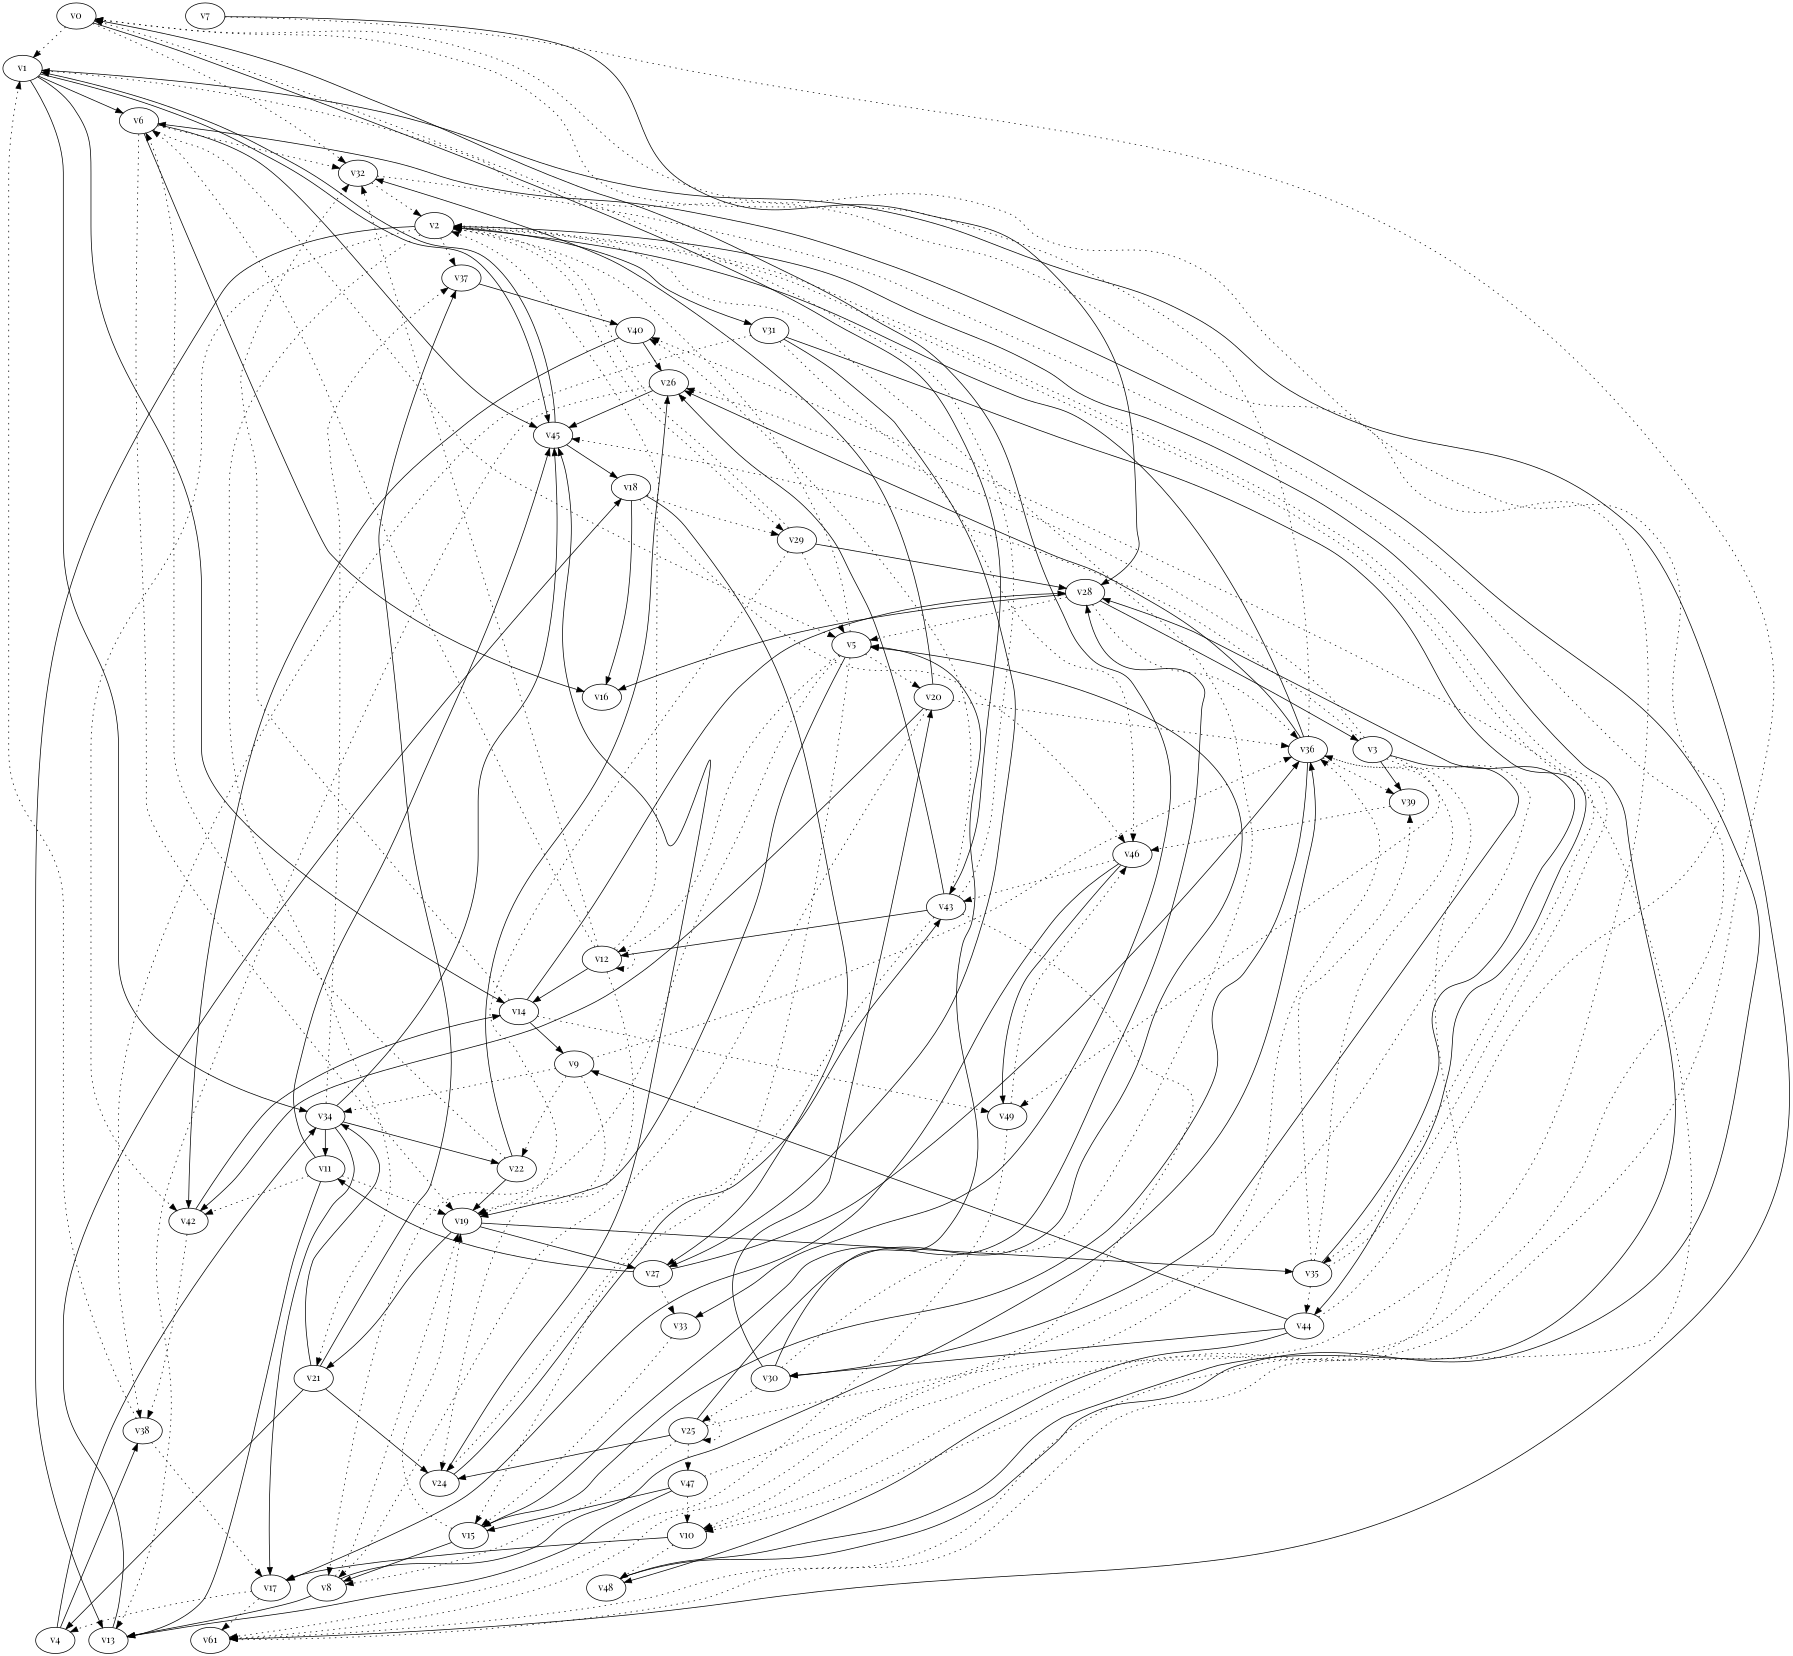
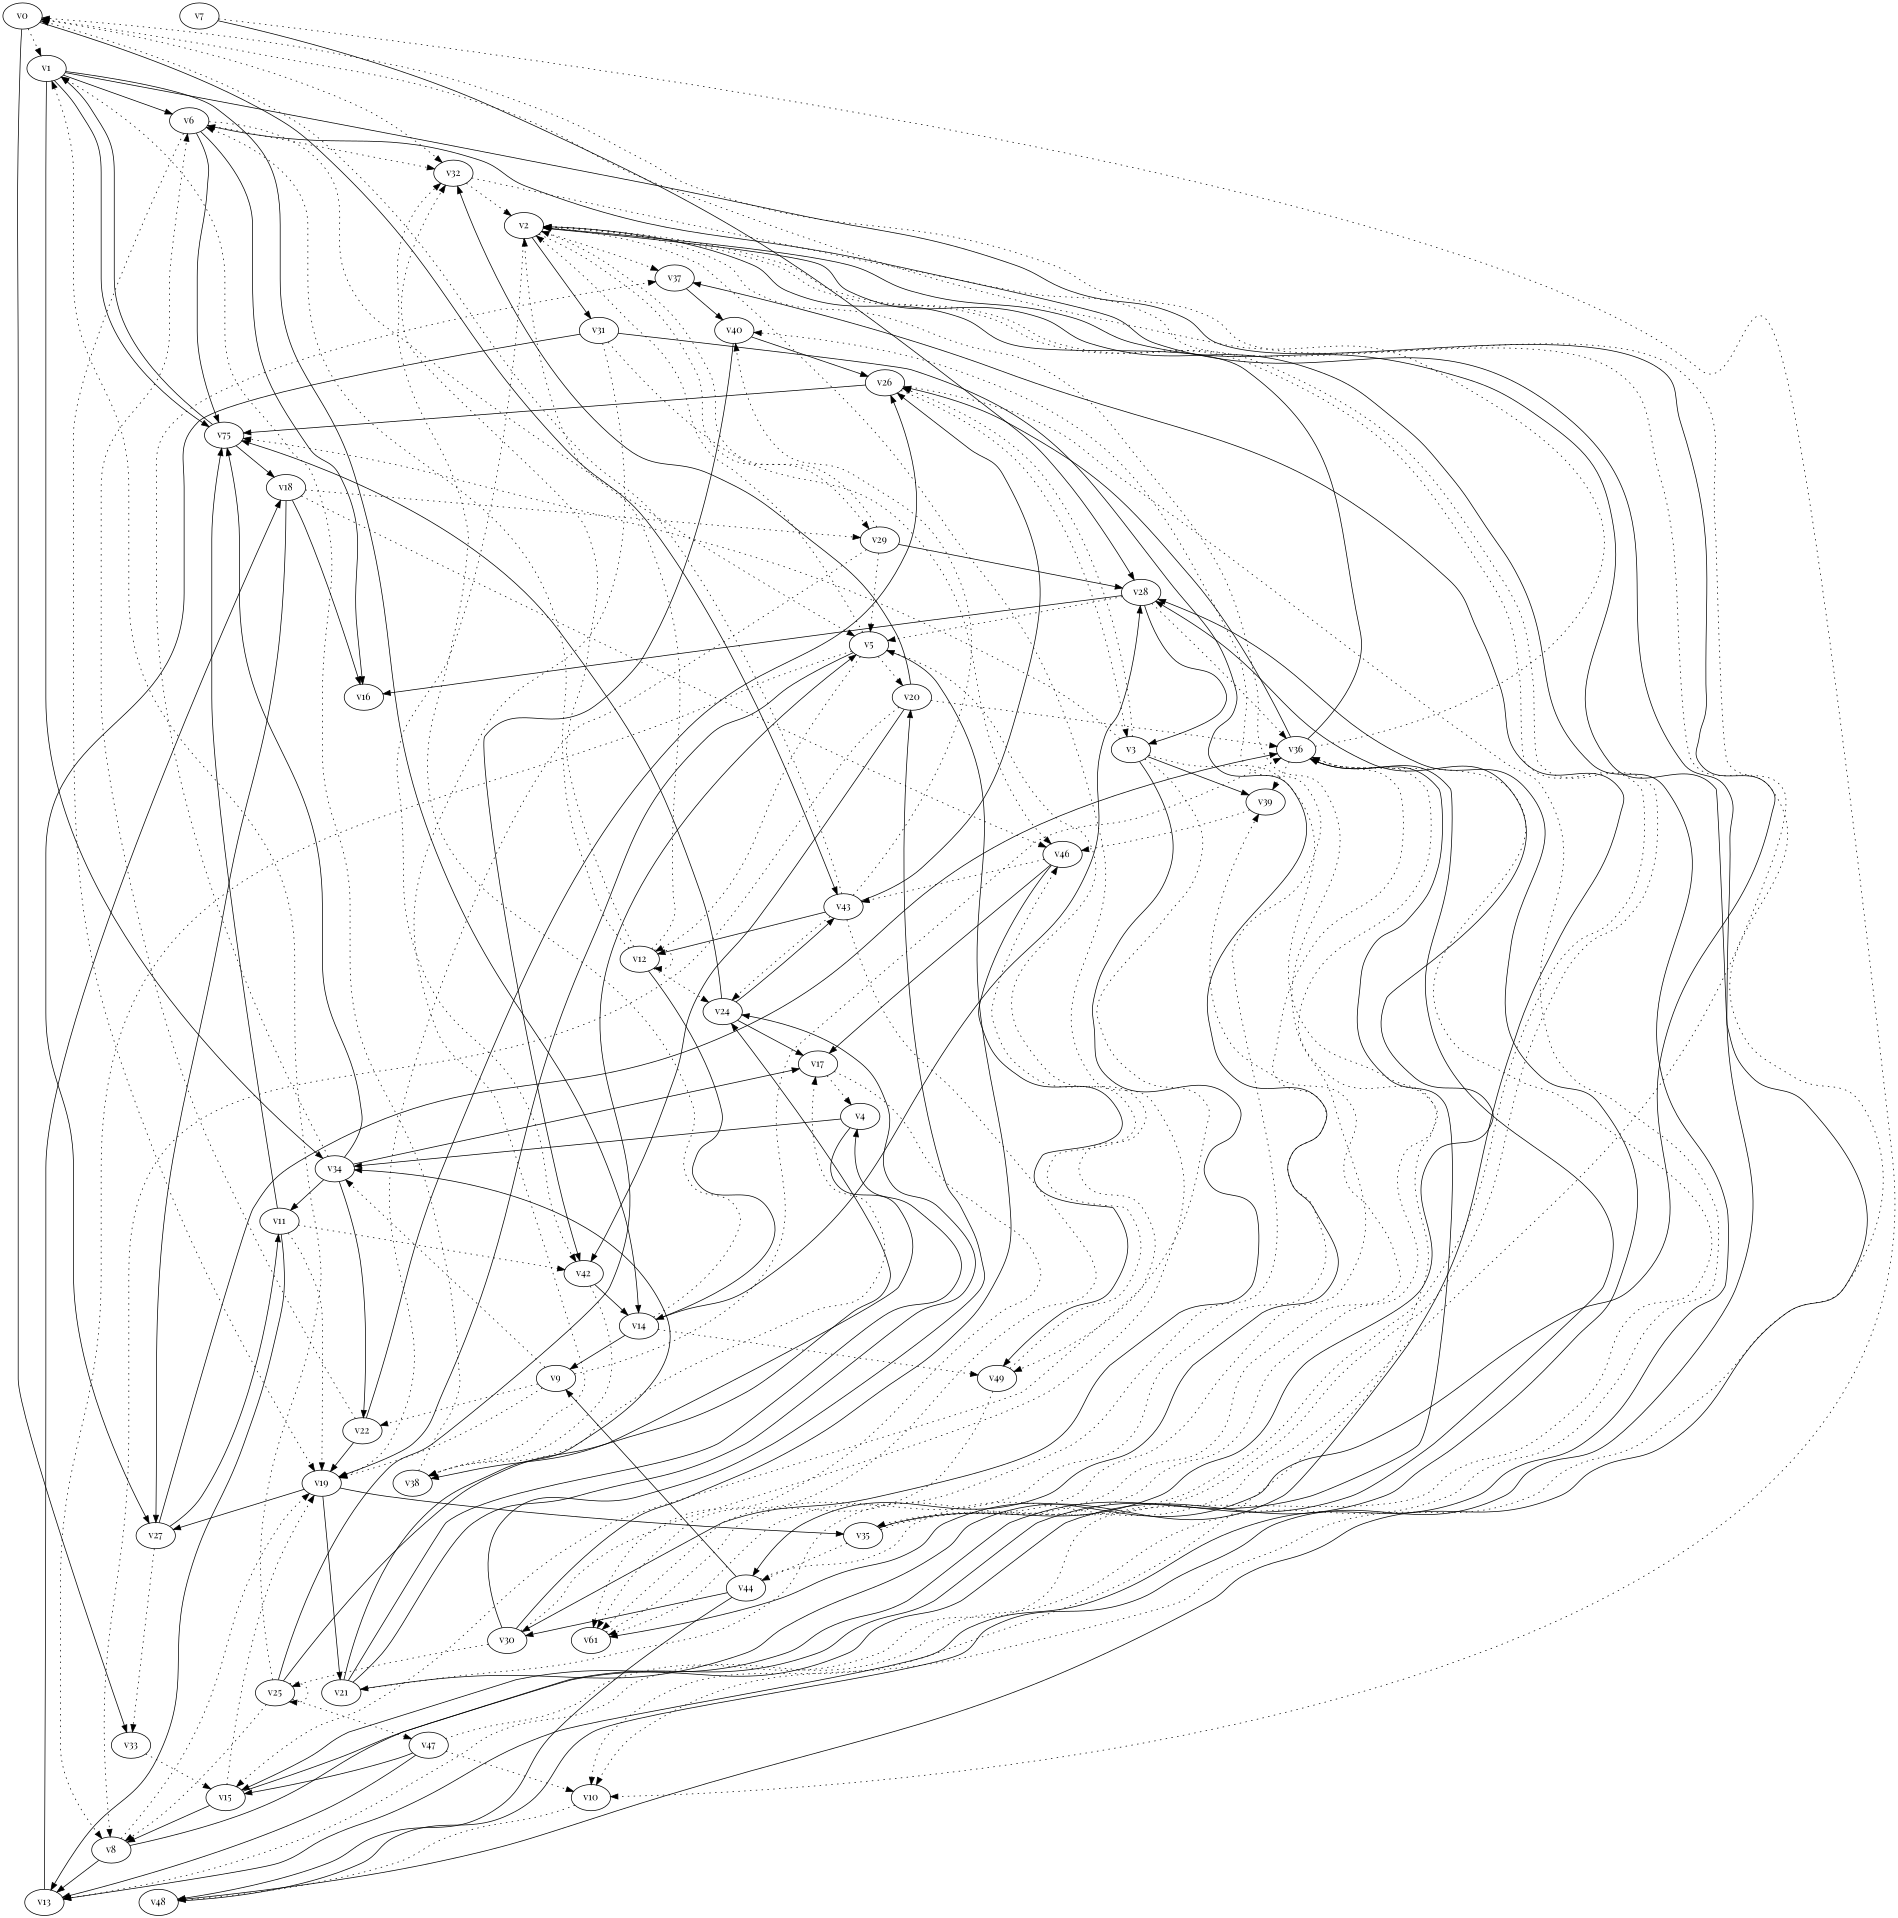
(553, 435) -> (224, 435)
none -> (1061, 525)
(461, 1553) -> (767, 1036)
